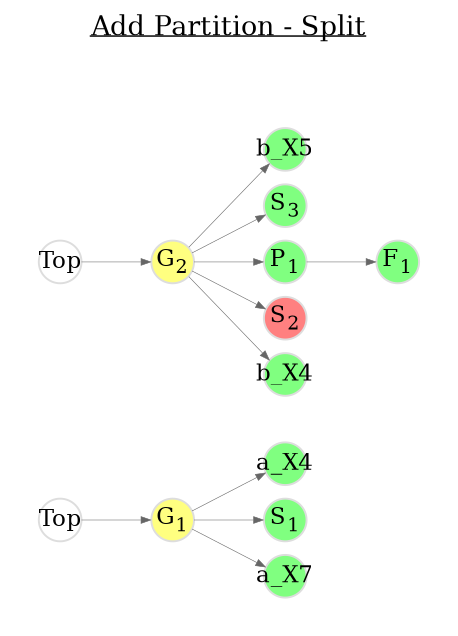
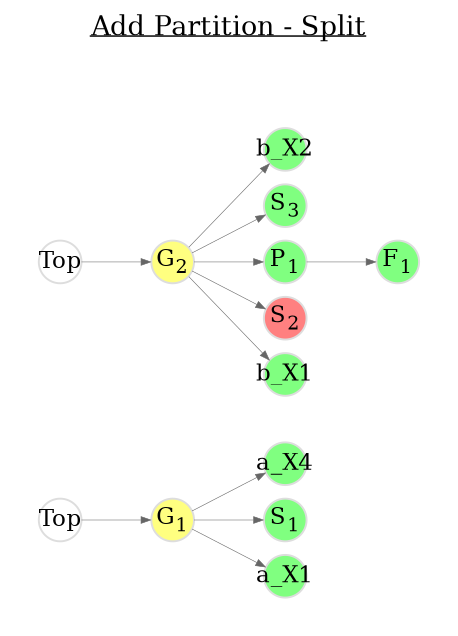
(285, 149) -> (285, 149)
(285, 374) -> (285, 374)
(285, 576) -> (285, 576)
